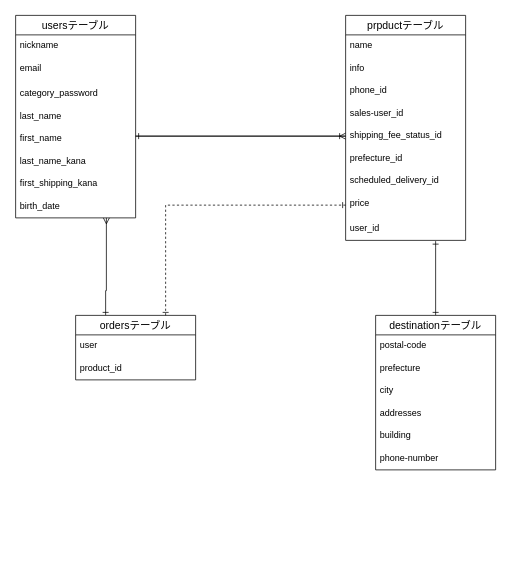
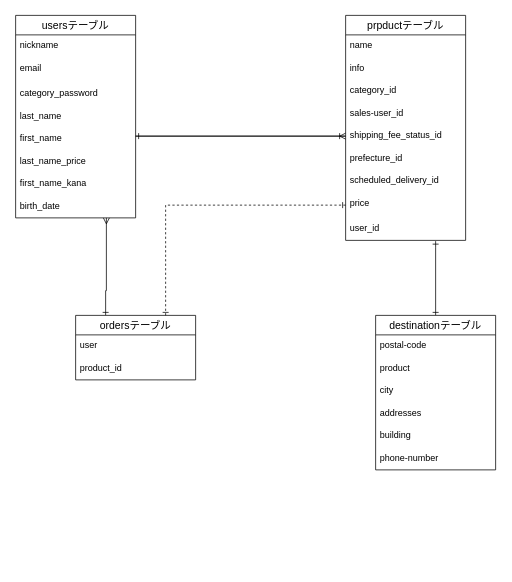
(368, 90) -> (376, 90)
(54, 161) -> (55, 161)
(64, 183) -> (56, 183)
(405, 368) -> (397, 368)
